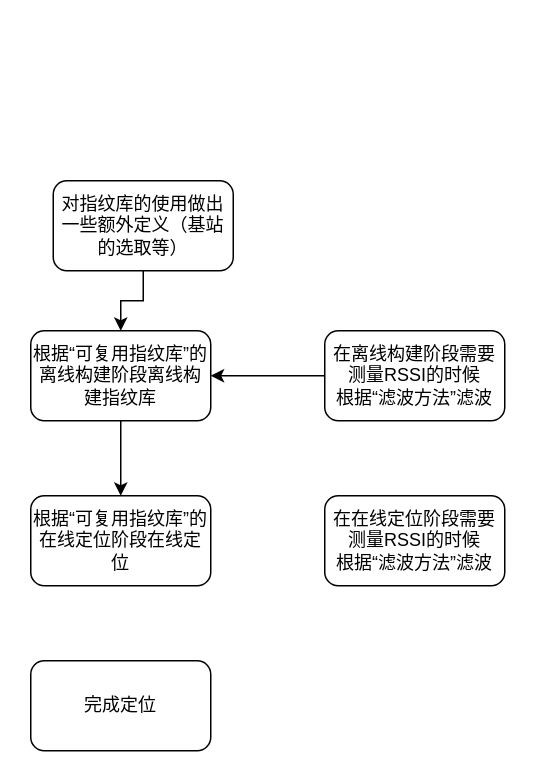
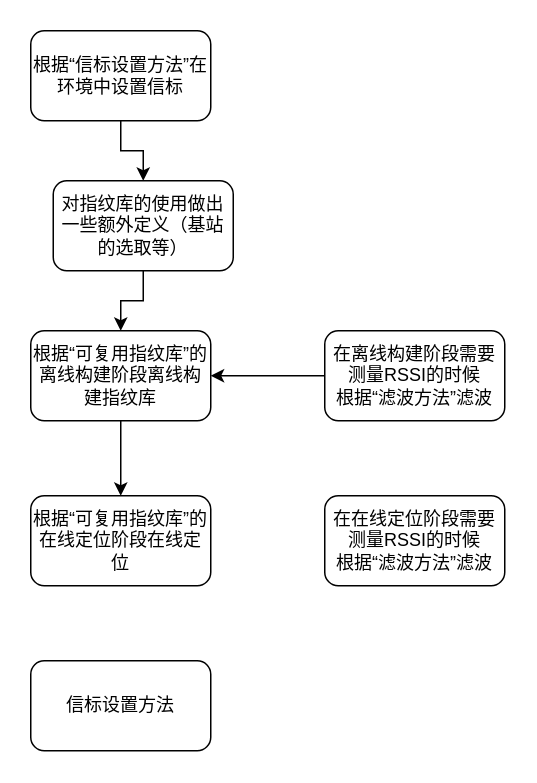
none -> (121, 76)
none -> (127, 151)
(121, 706) -> (121, 706)
